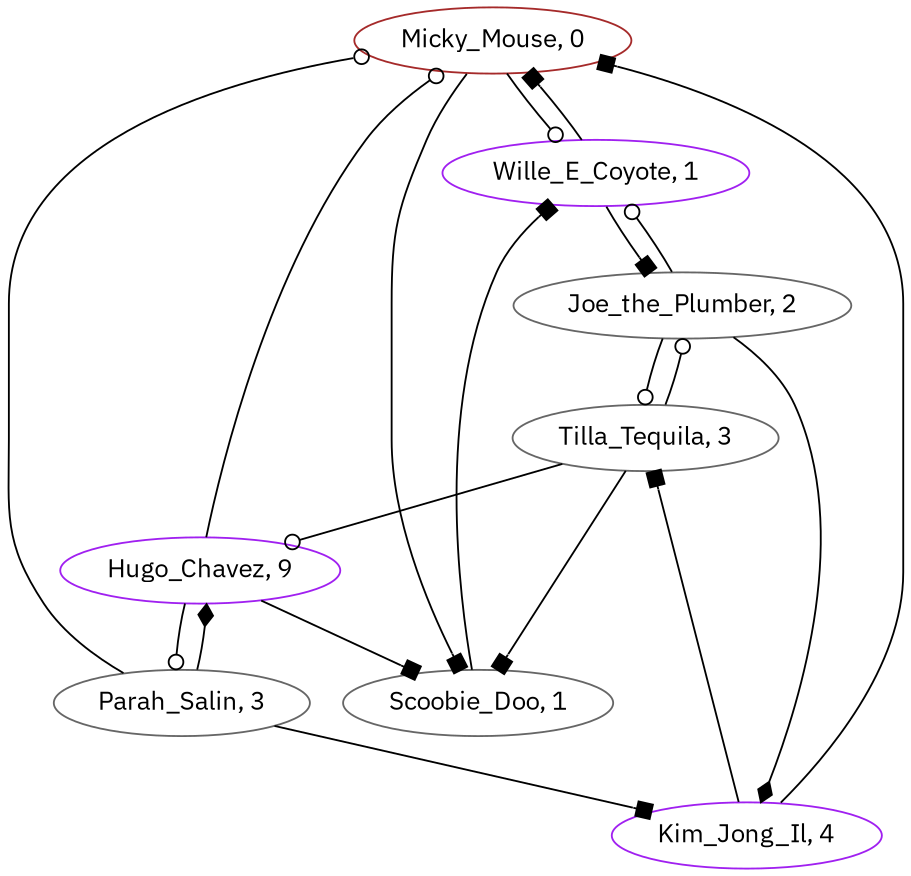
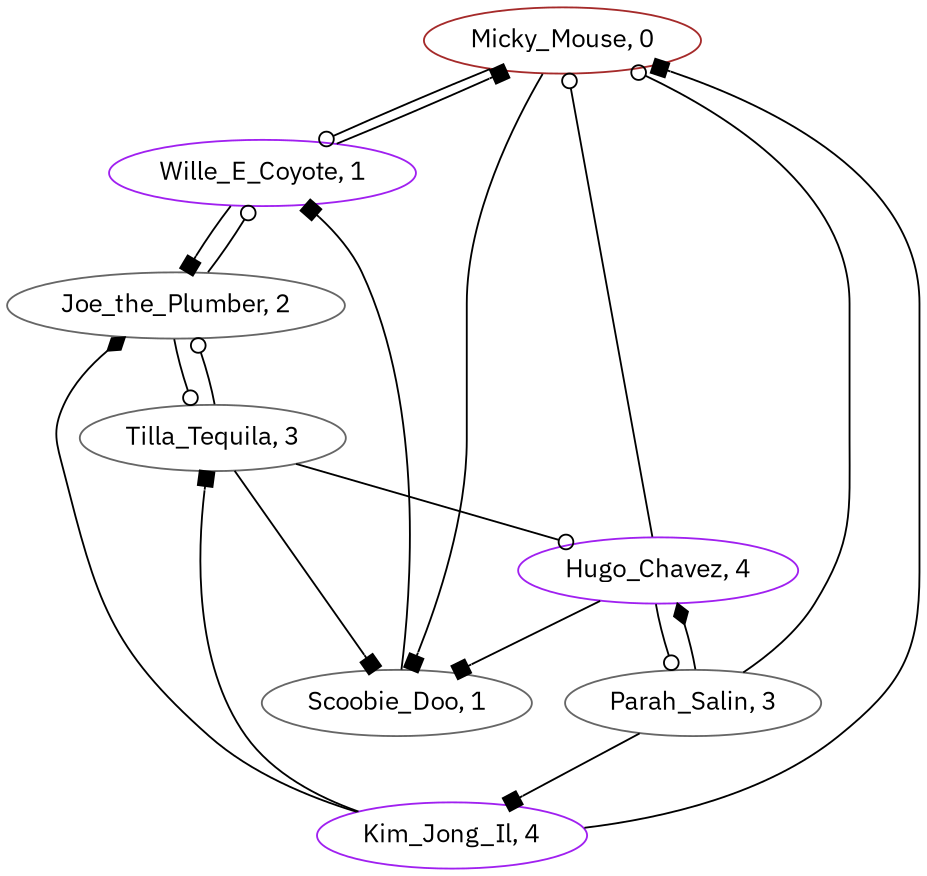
(820, 549) -> (118, 631)
(200, 570) -> (658, 570)
